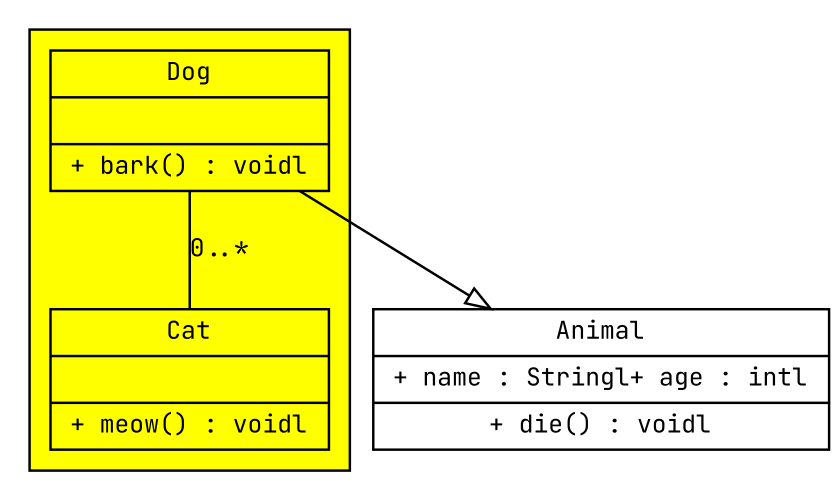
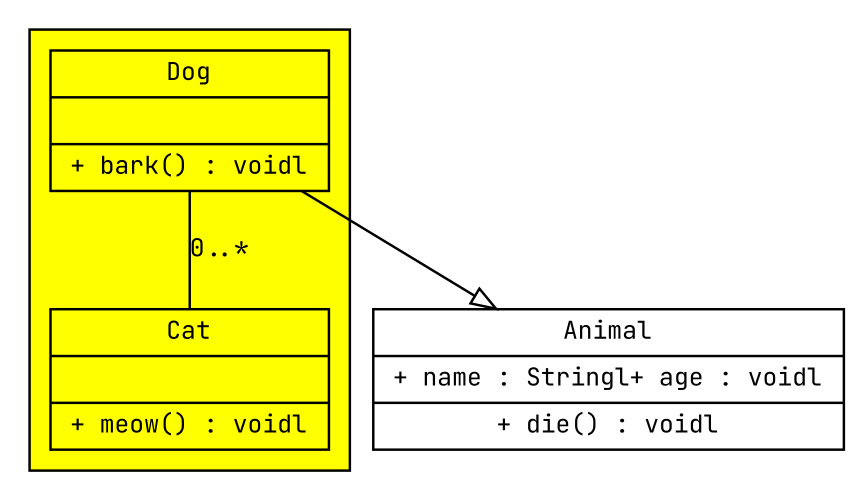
(601, 378) -> (609, 378)
